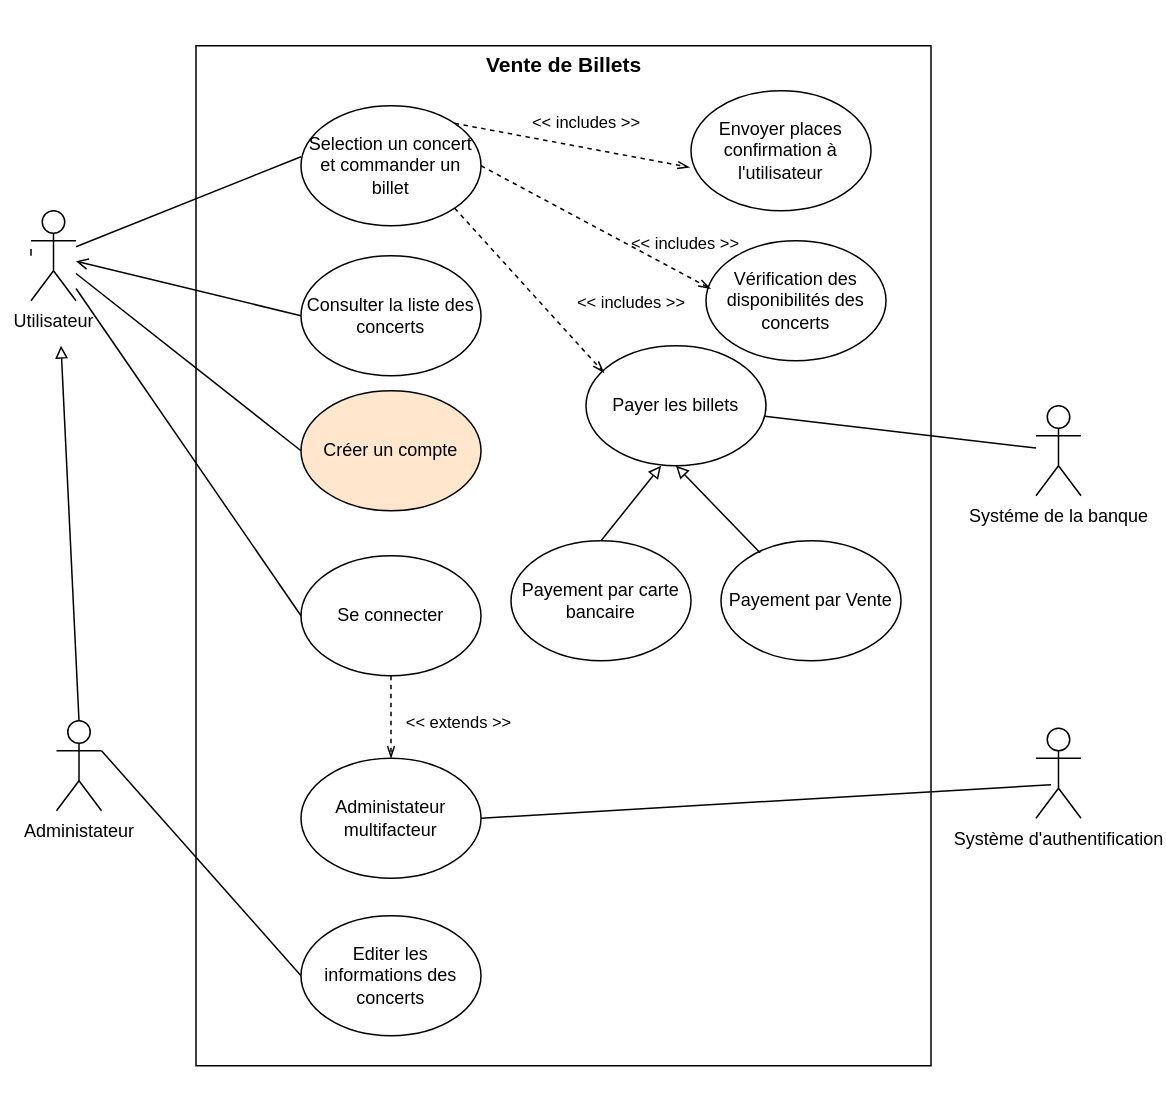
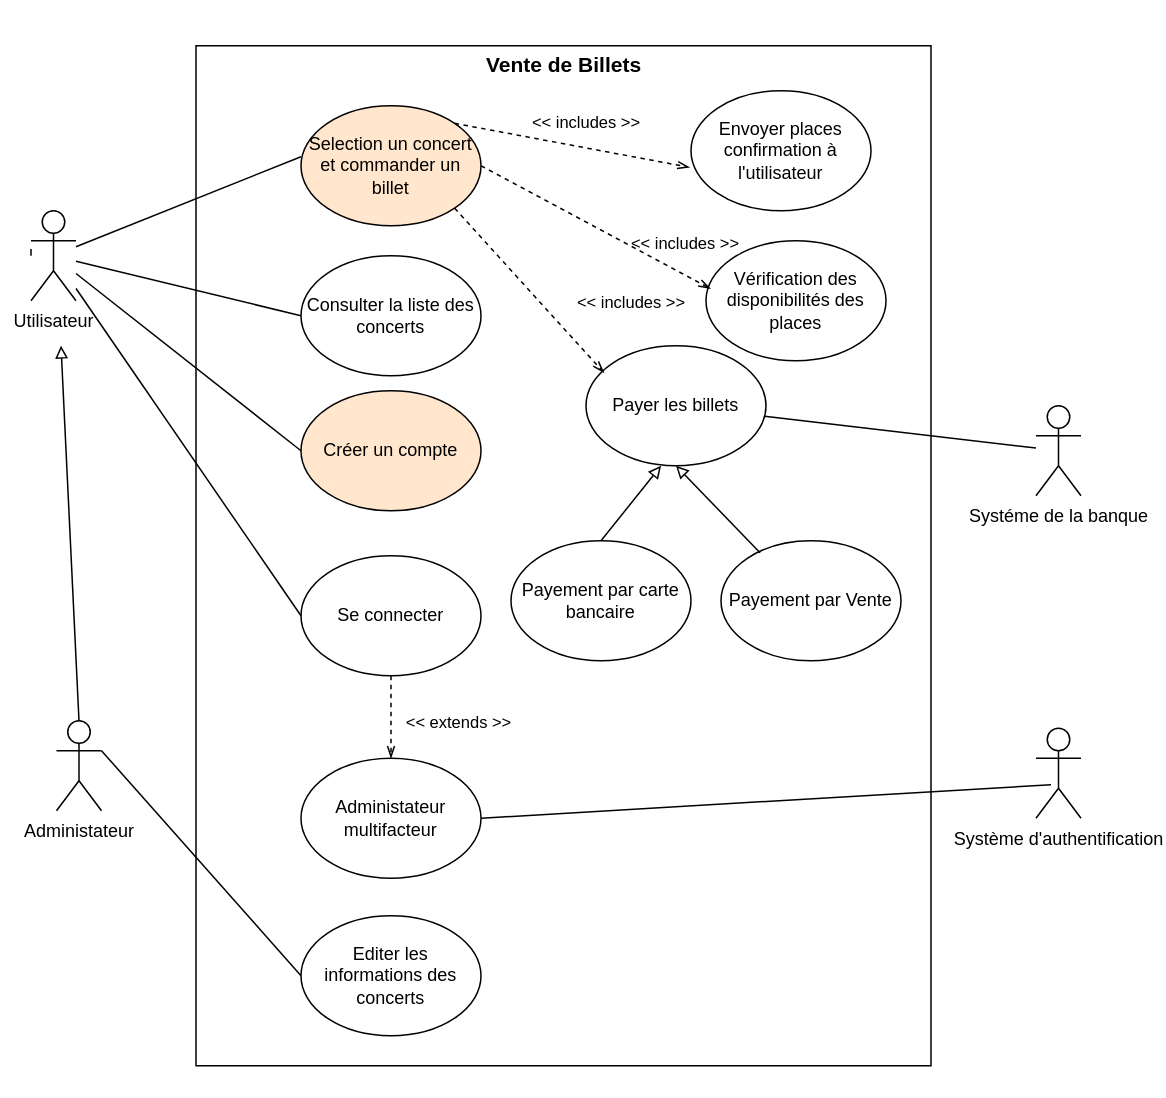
(391, 166) -> (391, 166)
(83, 263) -> (82, 263)
(796, 301) -> (796, 301)
